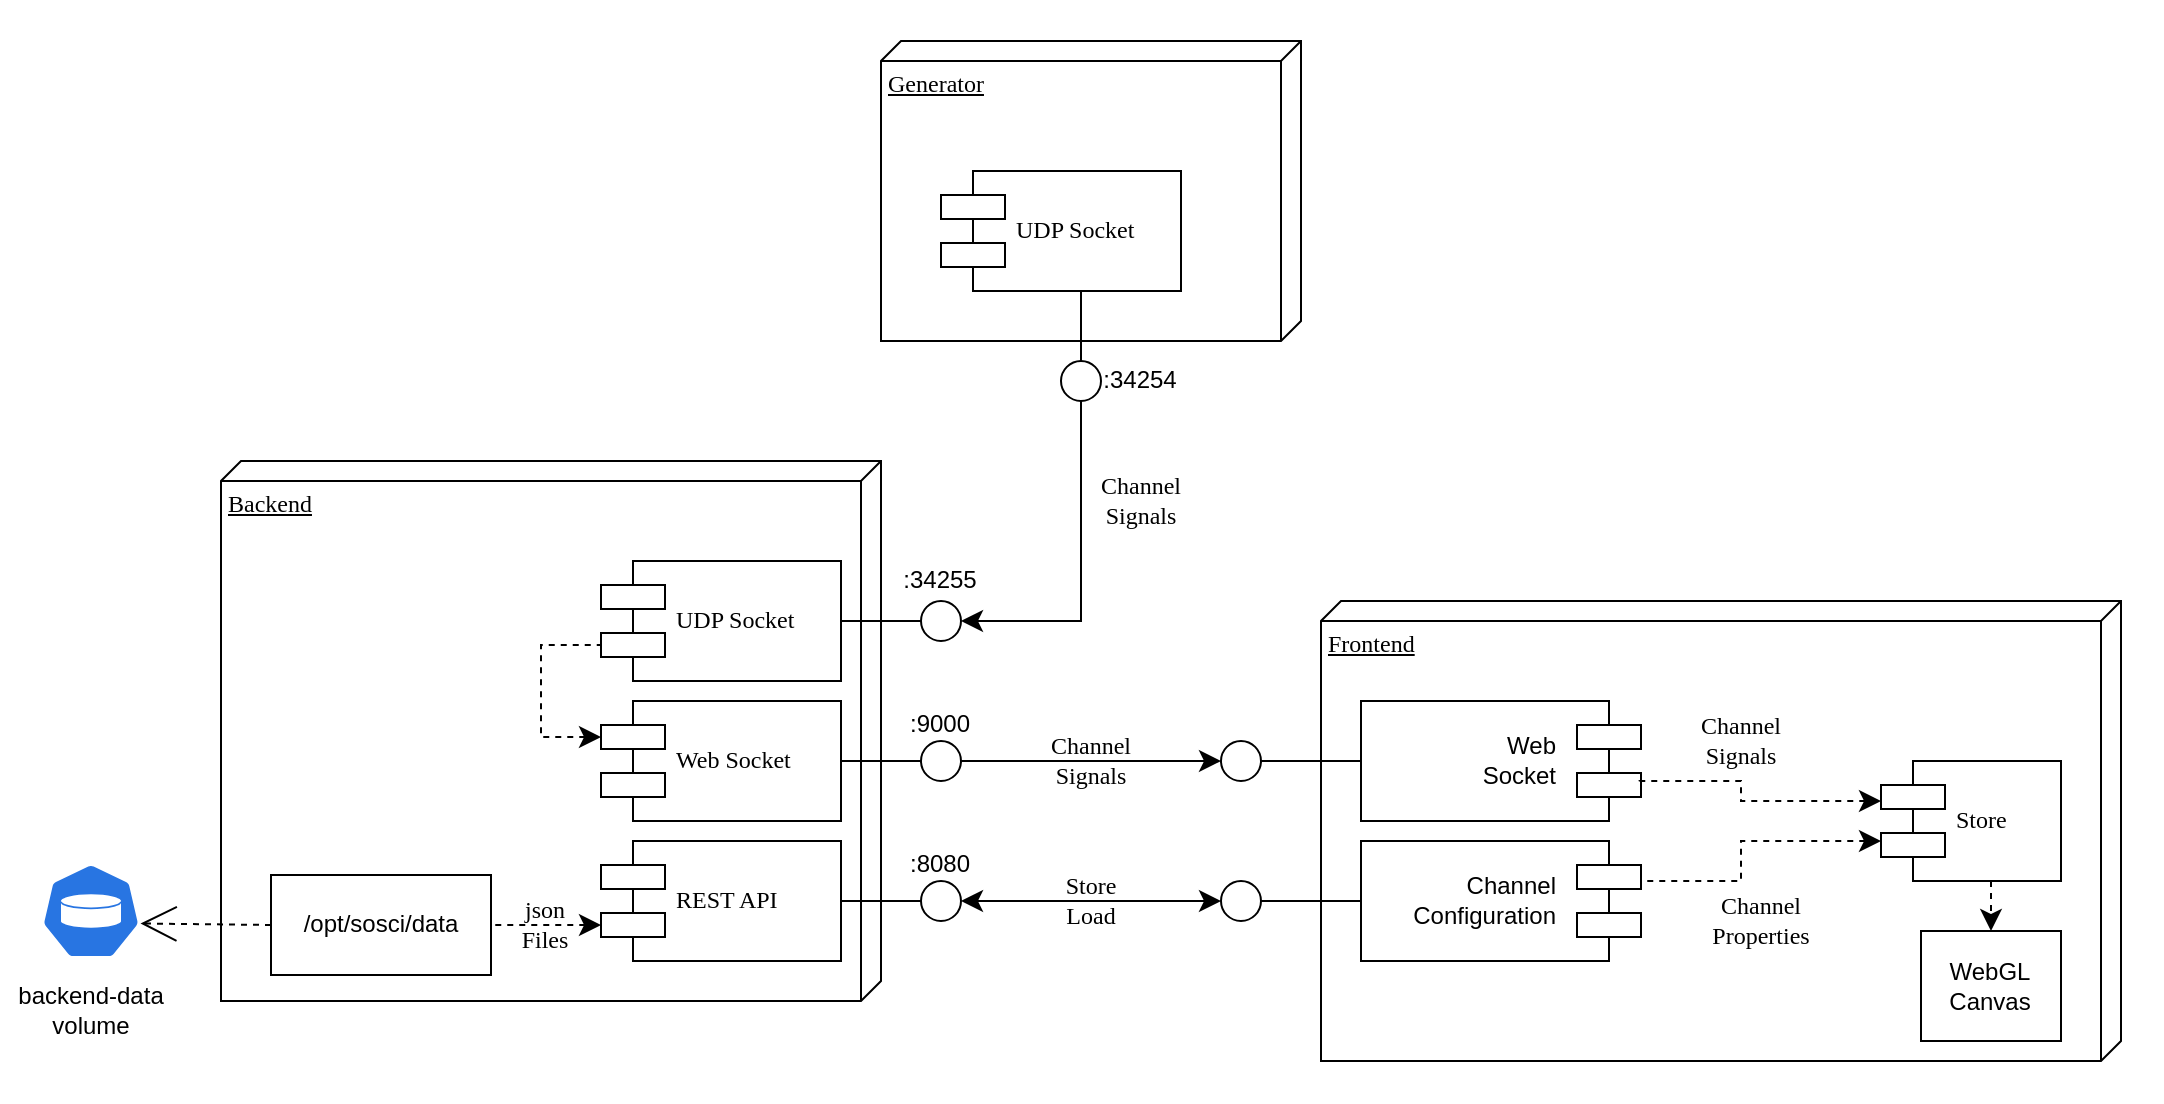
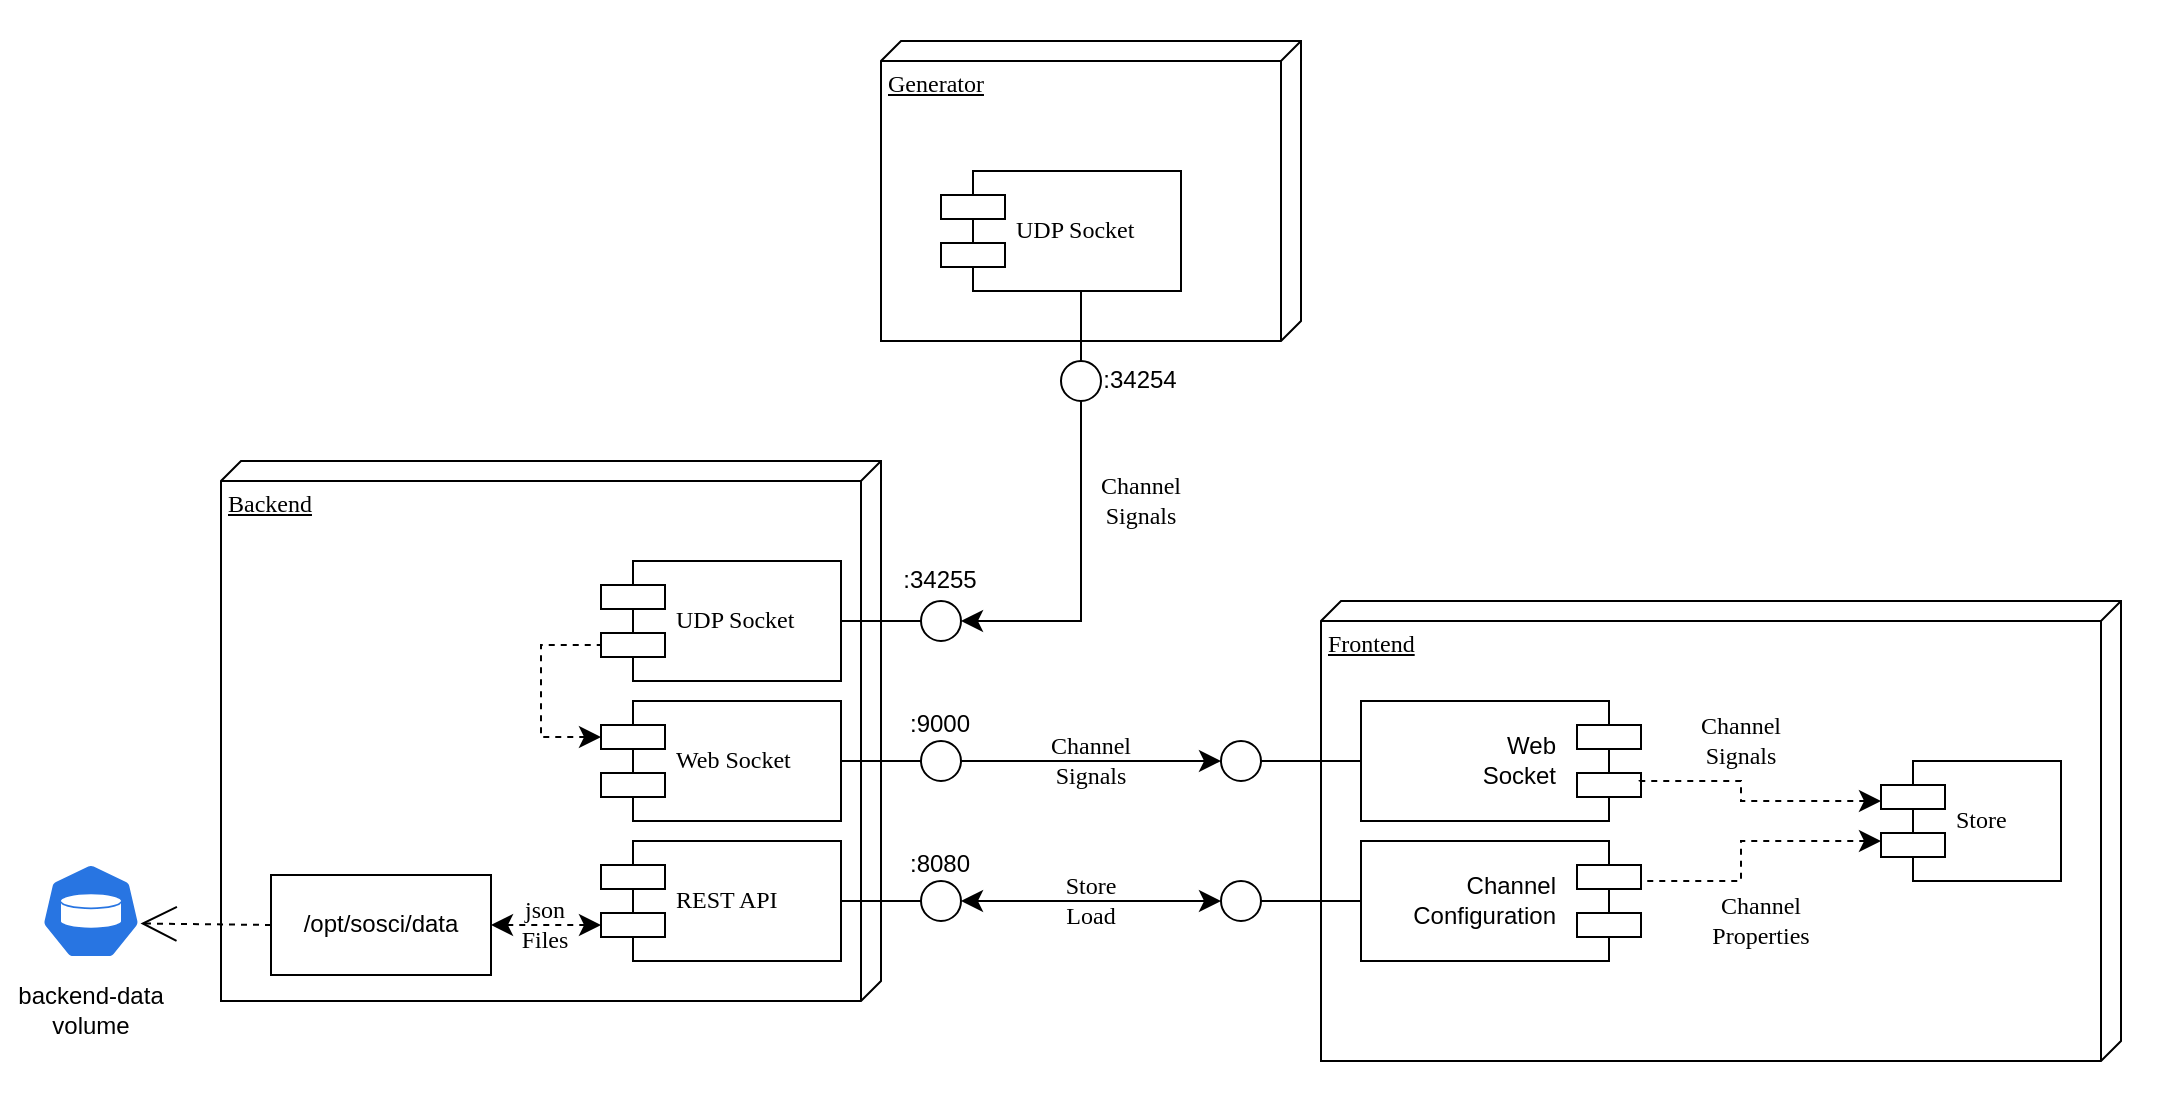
(1991, 903) -> none
(501, 925) -> (509, 925)
(1991, 986) -> none
